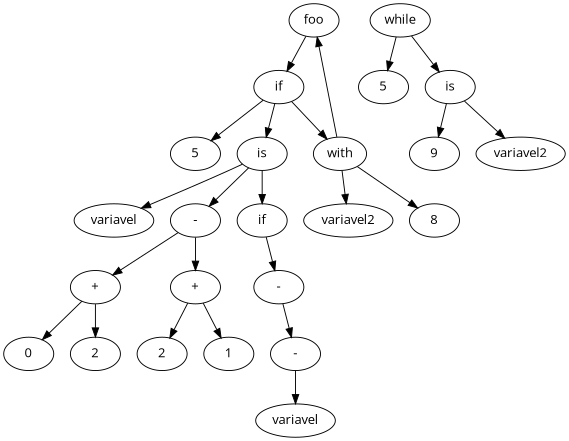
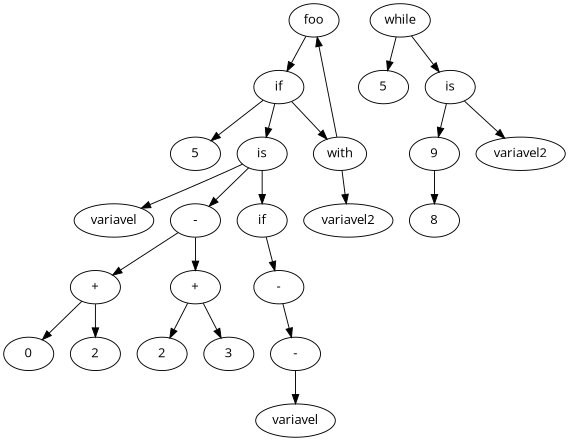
(384, 185) -> (434, 183)
(229, 354) -> (229, 354)
